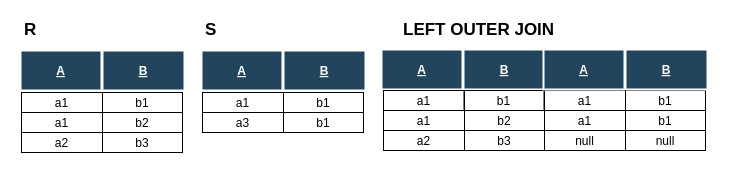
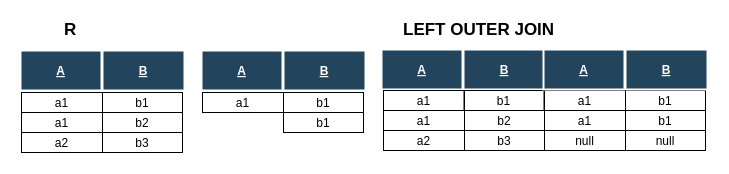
(42, 31) -> (82, 31)
(223, 31) -> none
(243, 123) -> none
